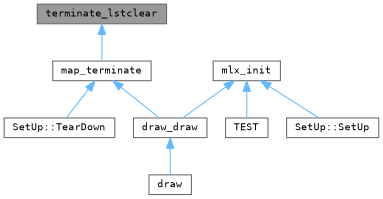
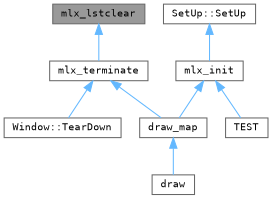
(102, 14) -> (99, 14)
(102, 71) -> (99, 71)
(294, 102) -> (210, 48)
(59, 128) -> (63, 128)
(170, 128) -> (173, 128)
